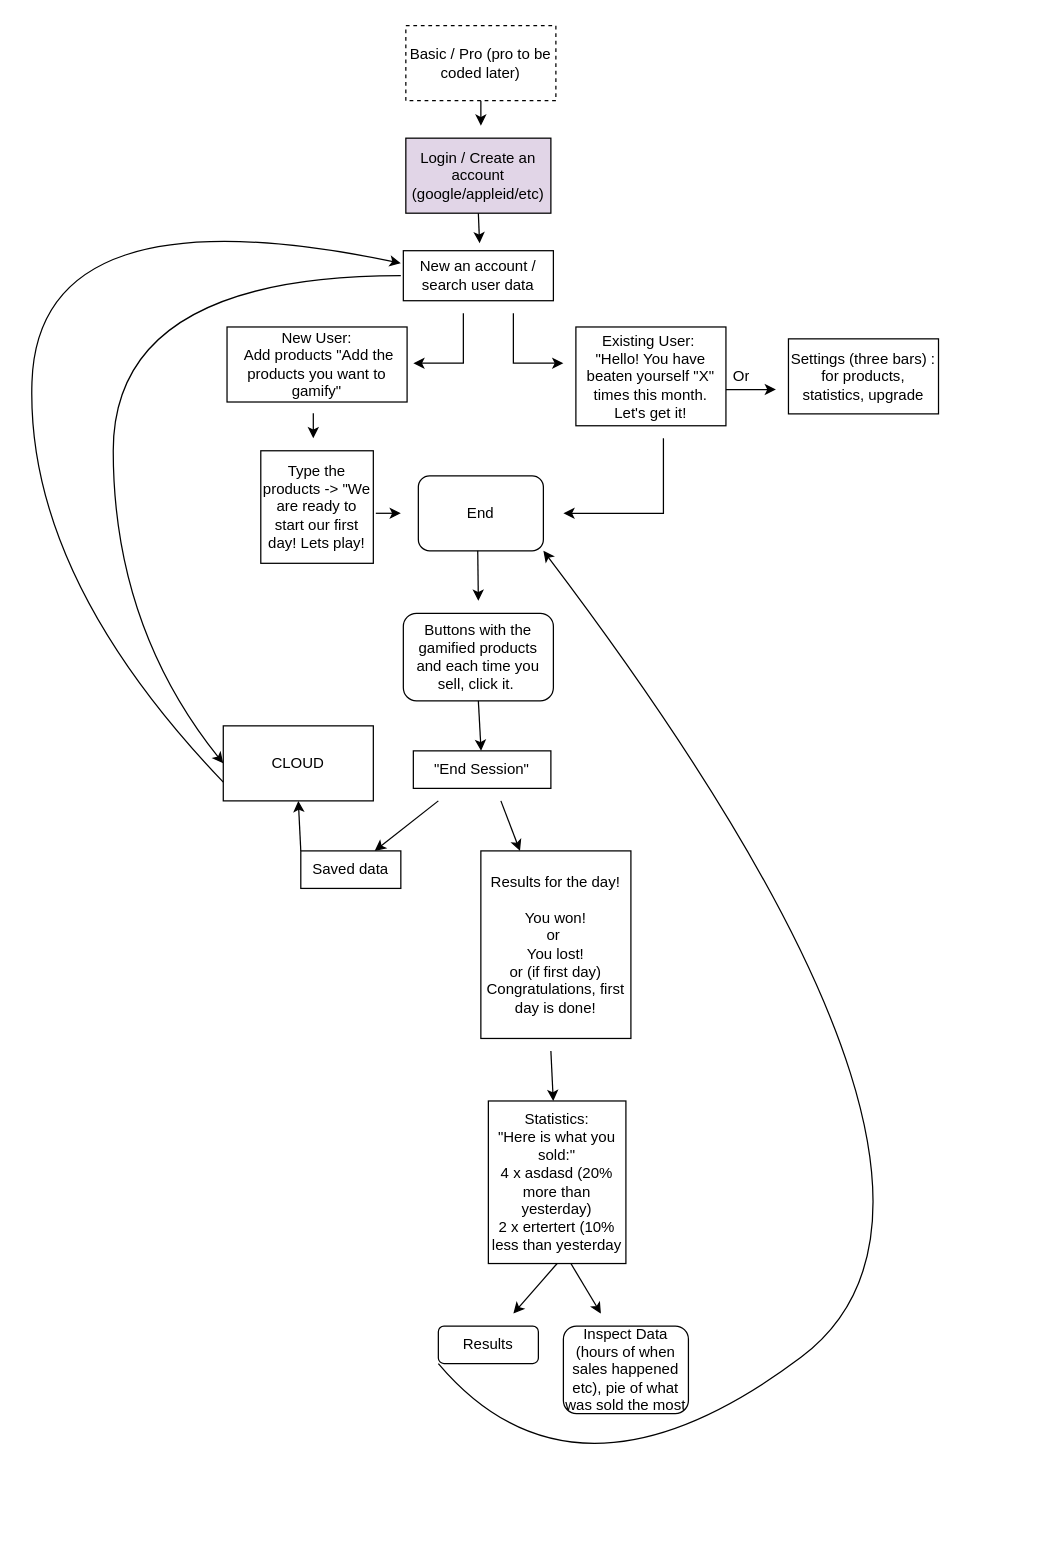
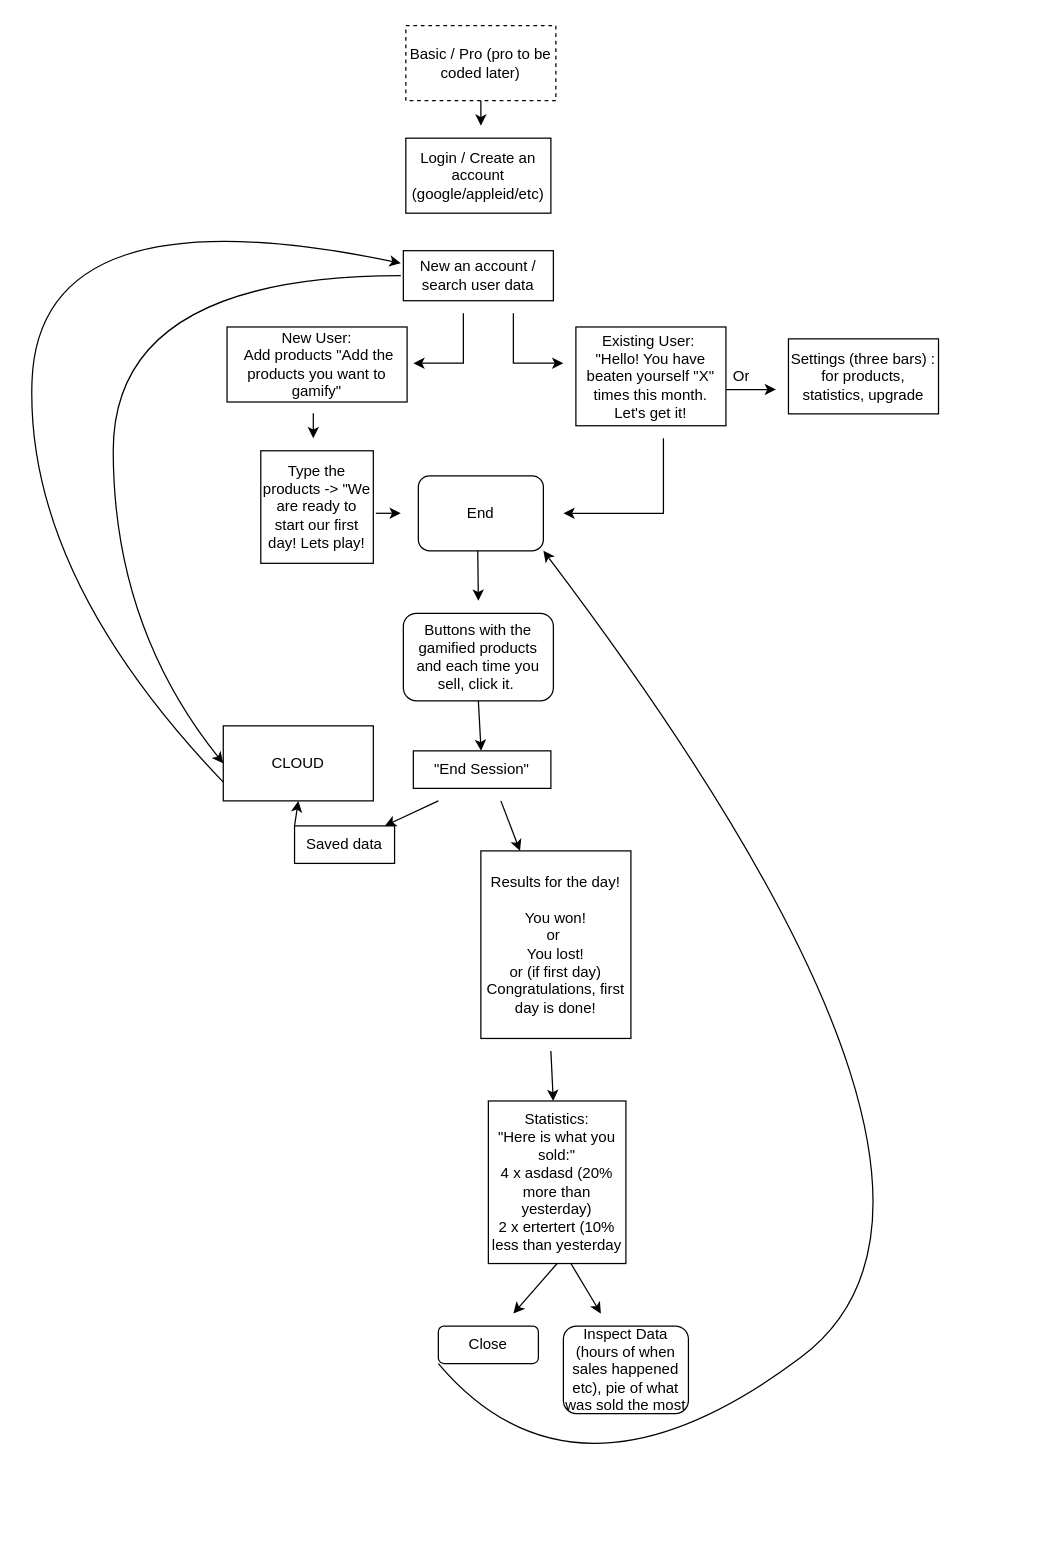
(478, 176) -> (478, 176)
(479, 224) -> none
(351, 869) -> (344, 844)
(488, 1344) -> (488, 1344)
